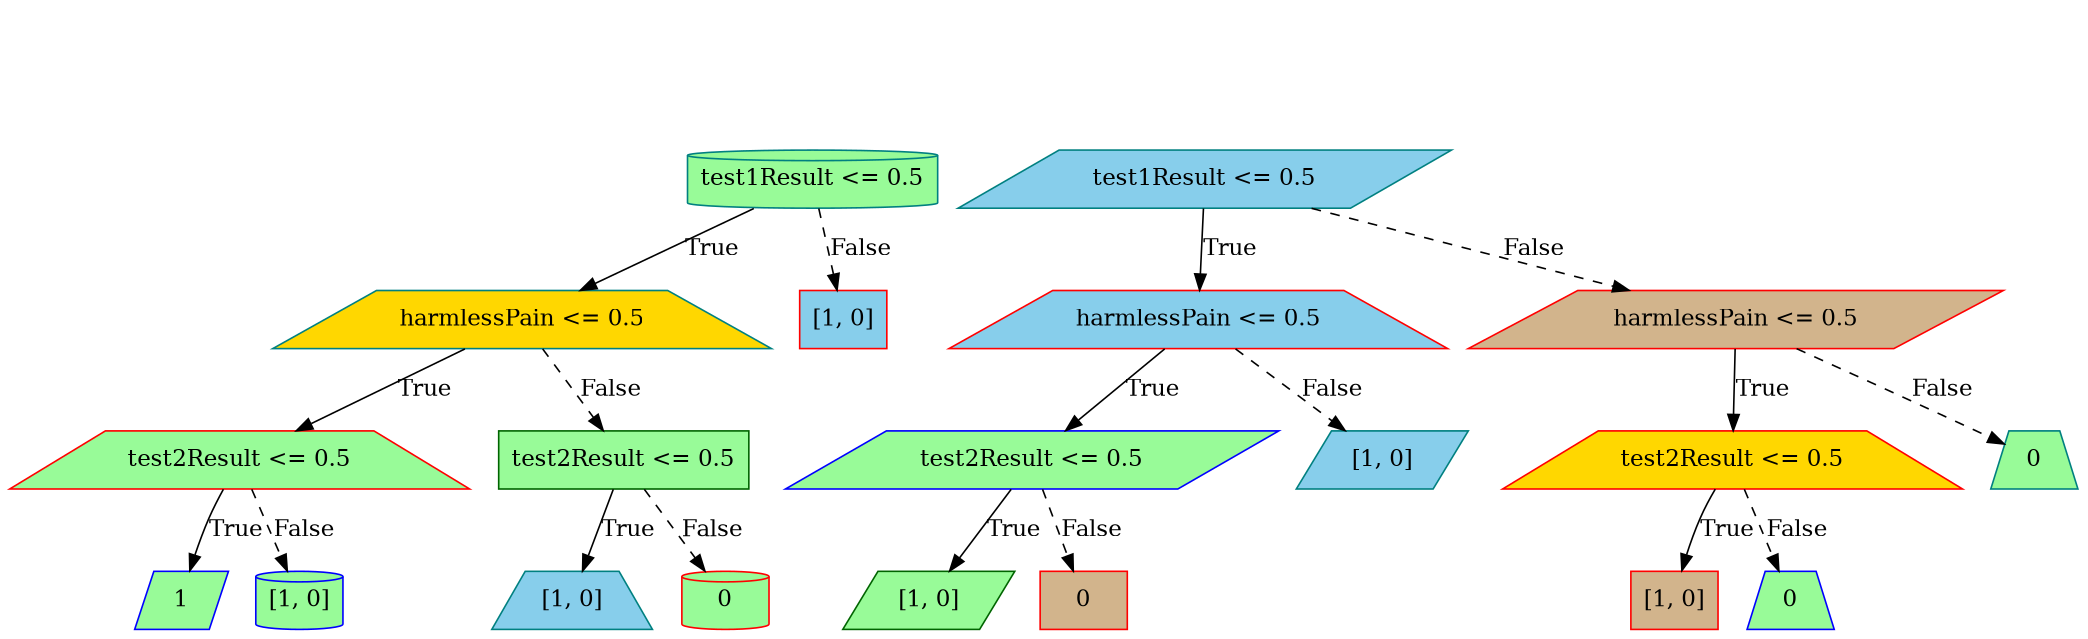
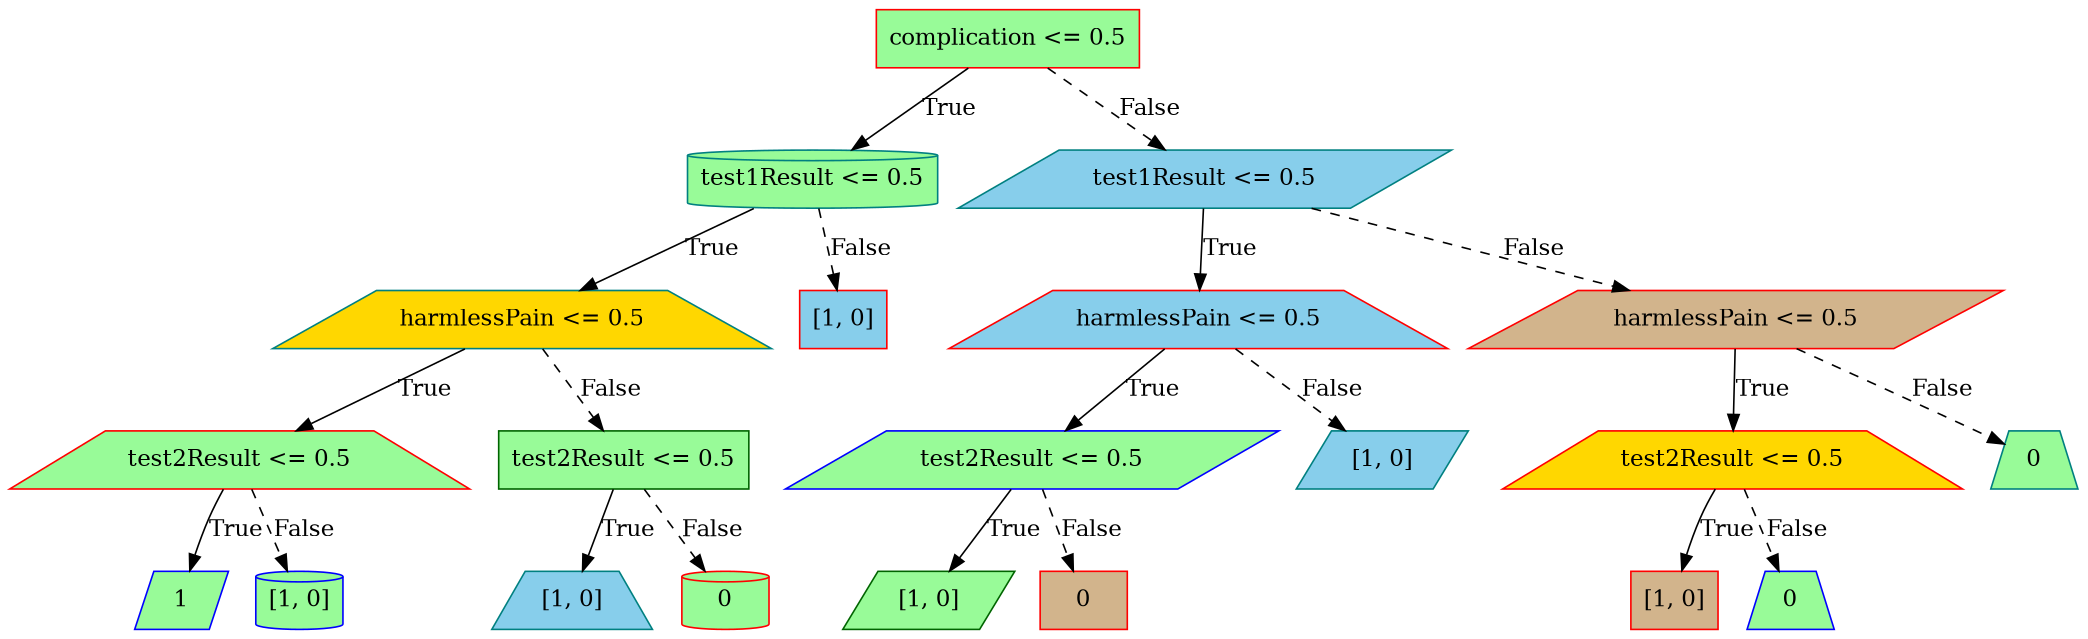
none -> (1008, 39)
